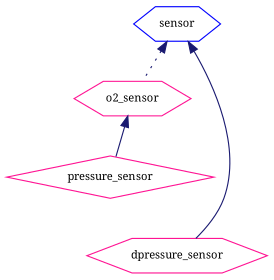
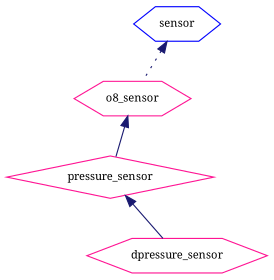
(133, 99) -> (133, 99)
(229, 146) -> (148, 221)
